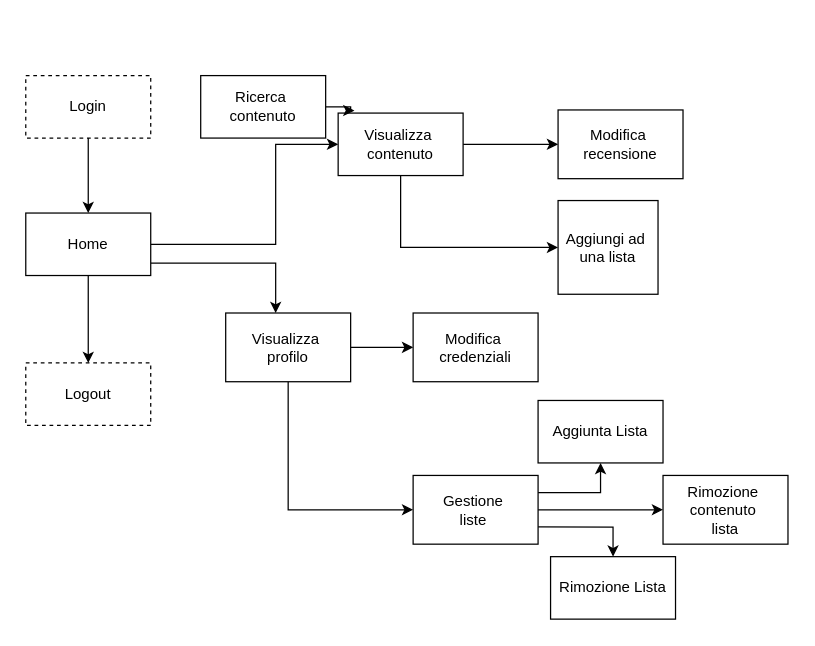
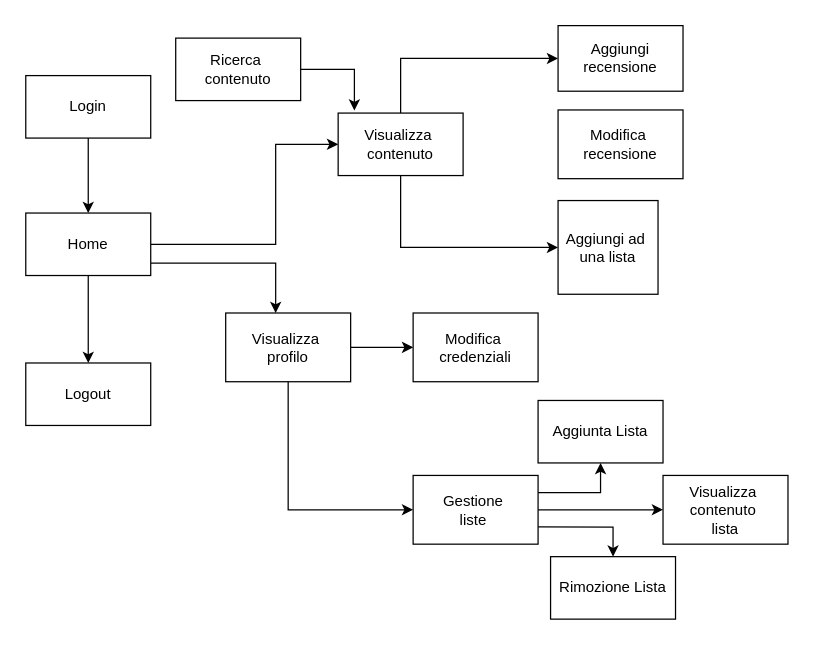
none -> (448, 58)
none -> (621, 58)
(88, 107) -> (88, 107)
(263, 107) -> (238, 69)
(506, 144) -> none
(88, 394) -> (88, 394)
(726, 511) -> (726, 511)
